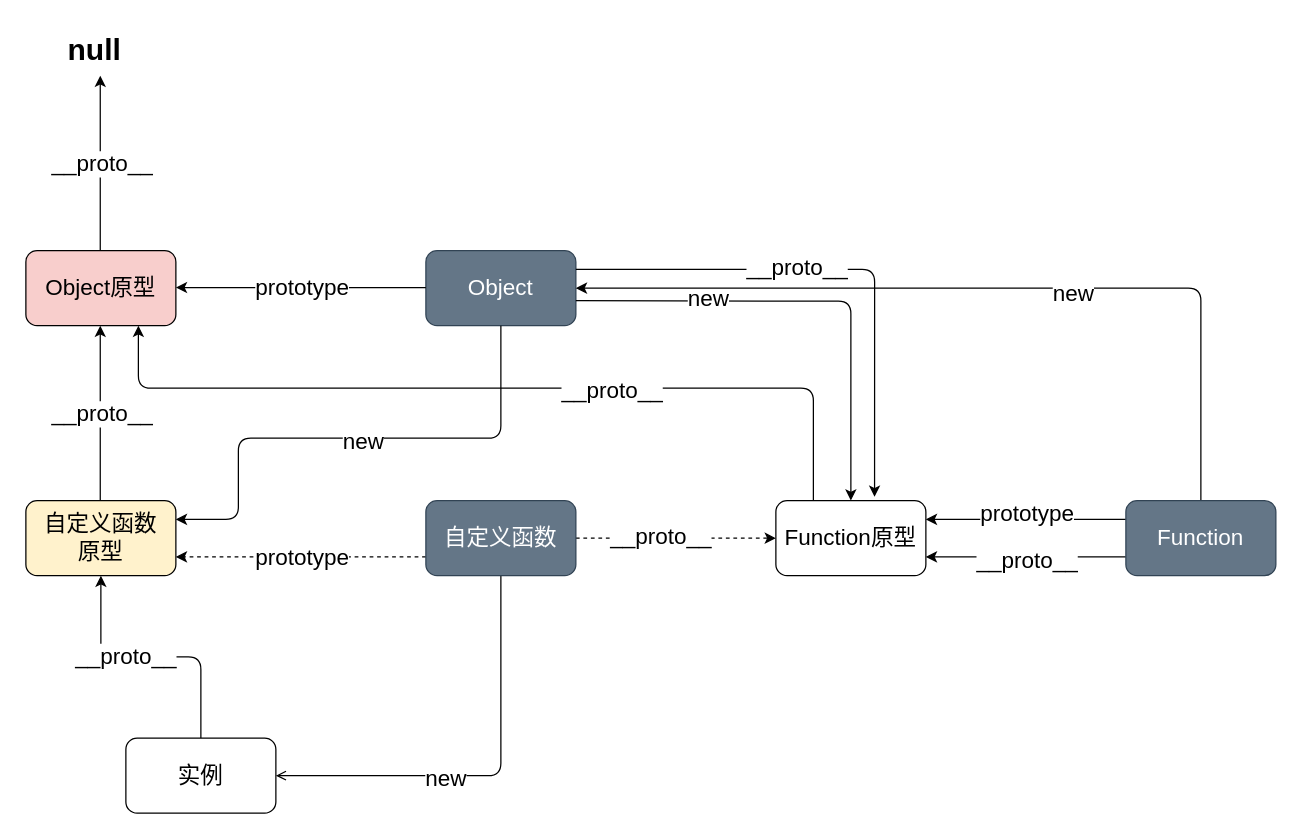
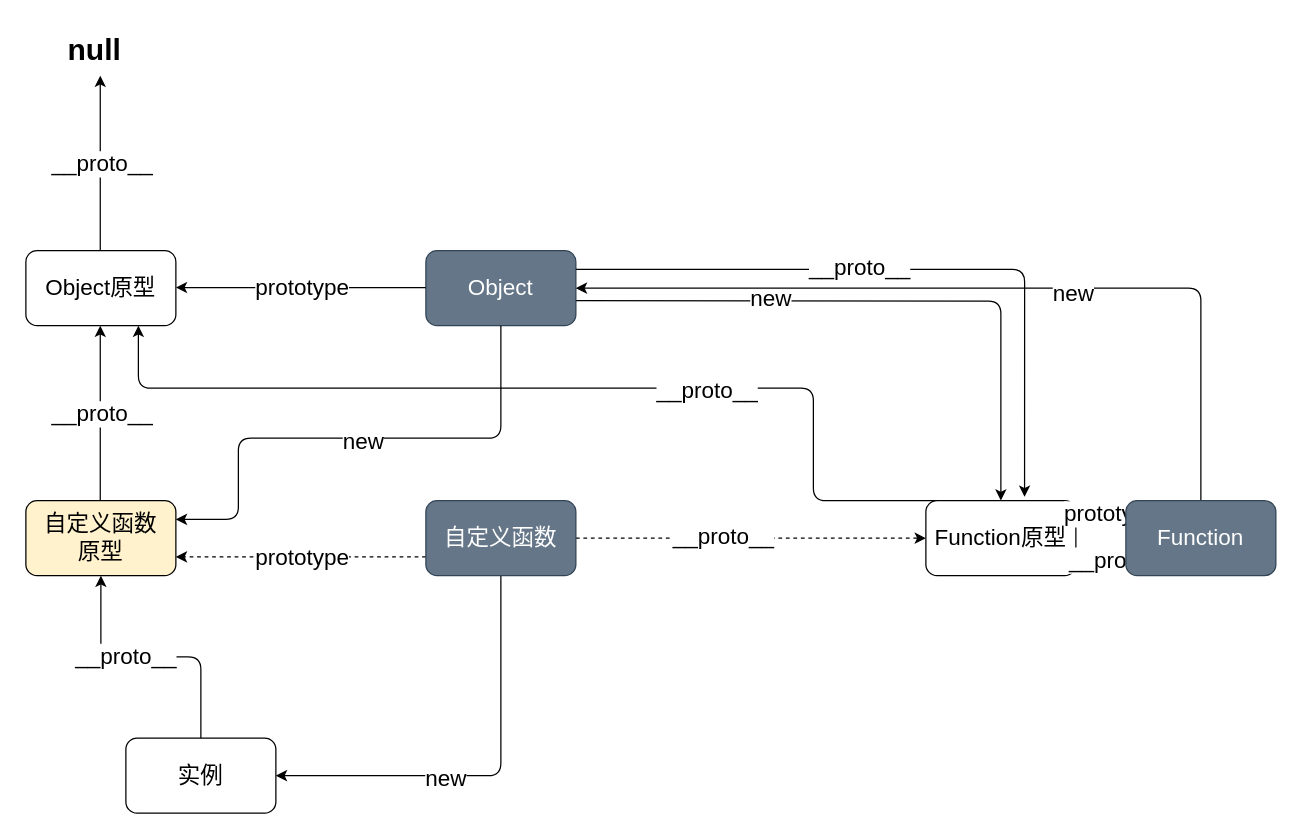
(101, 288) -> (101, 288)
(851, 538) -> (1001, 538)
(283, 776) -> (286, 776)
